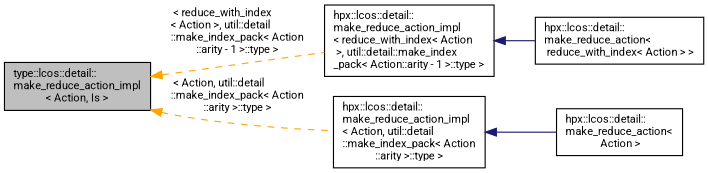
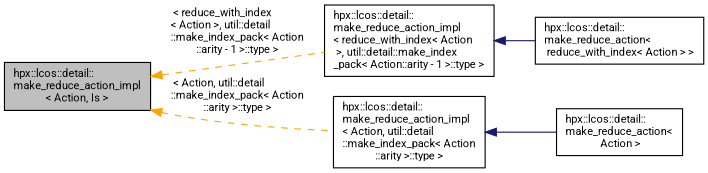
(78, 86) -> (78, 86)
